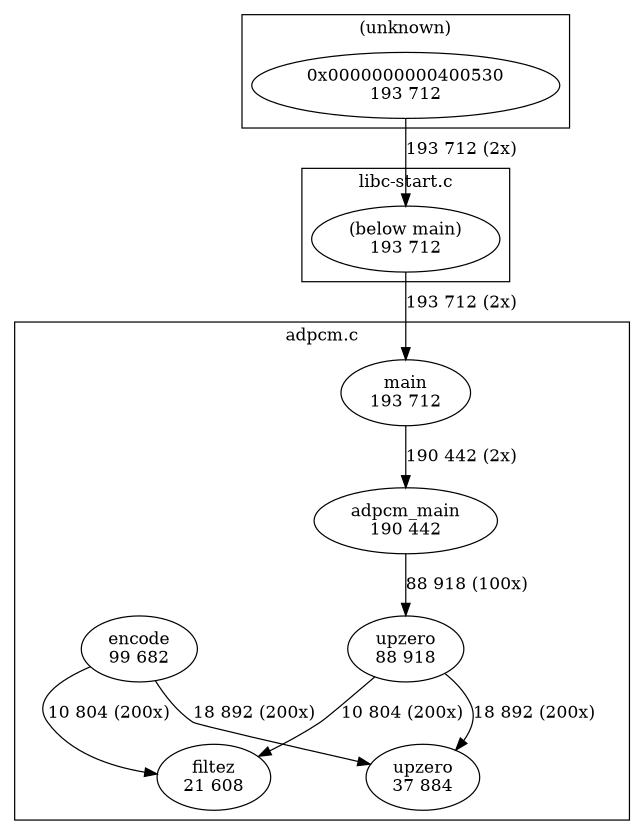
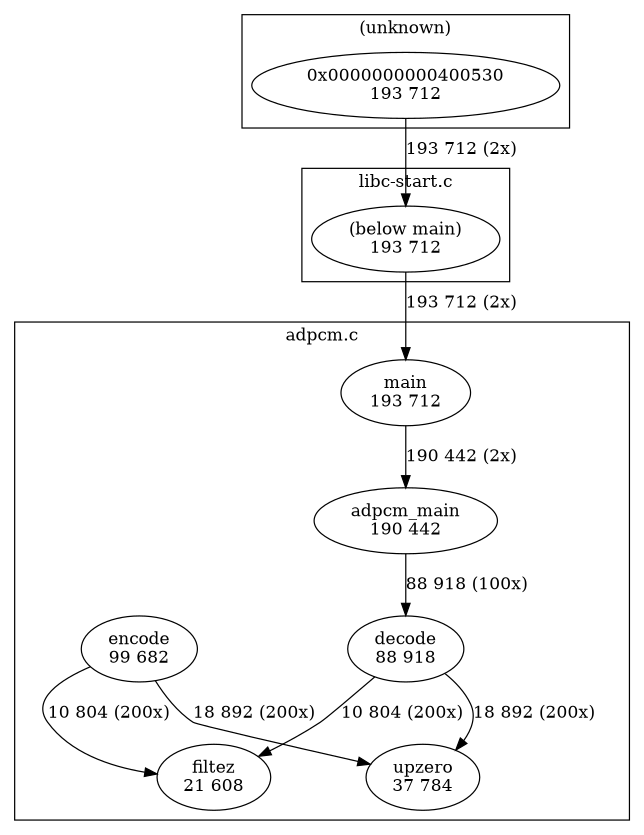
(406, 649) -> (406, 649)
(423, 777) -> (423, 777)
